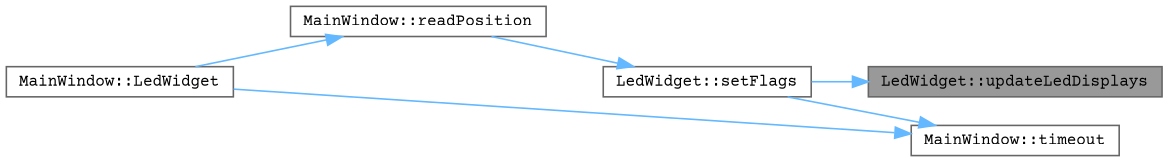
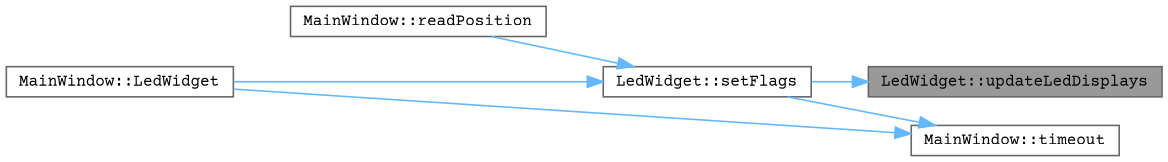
(261, 53) -> (410, 82)
